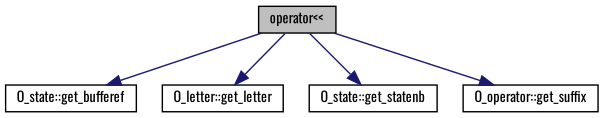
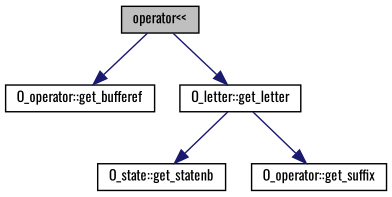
(330, 54) -> (206, 133)
(407, 57) -> (274, 133)
(71, 98) -> (80, 98)
